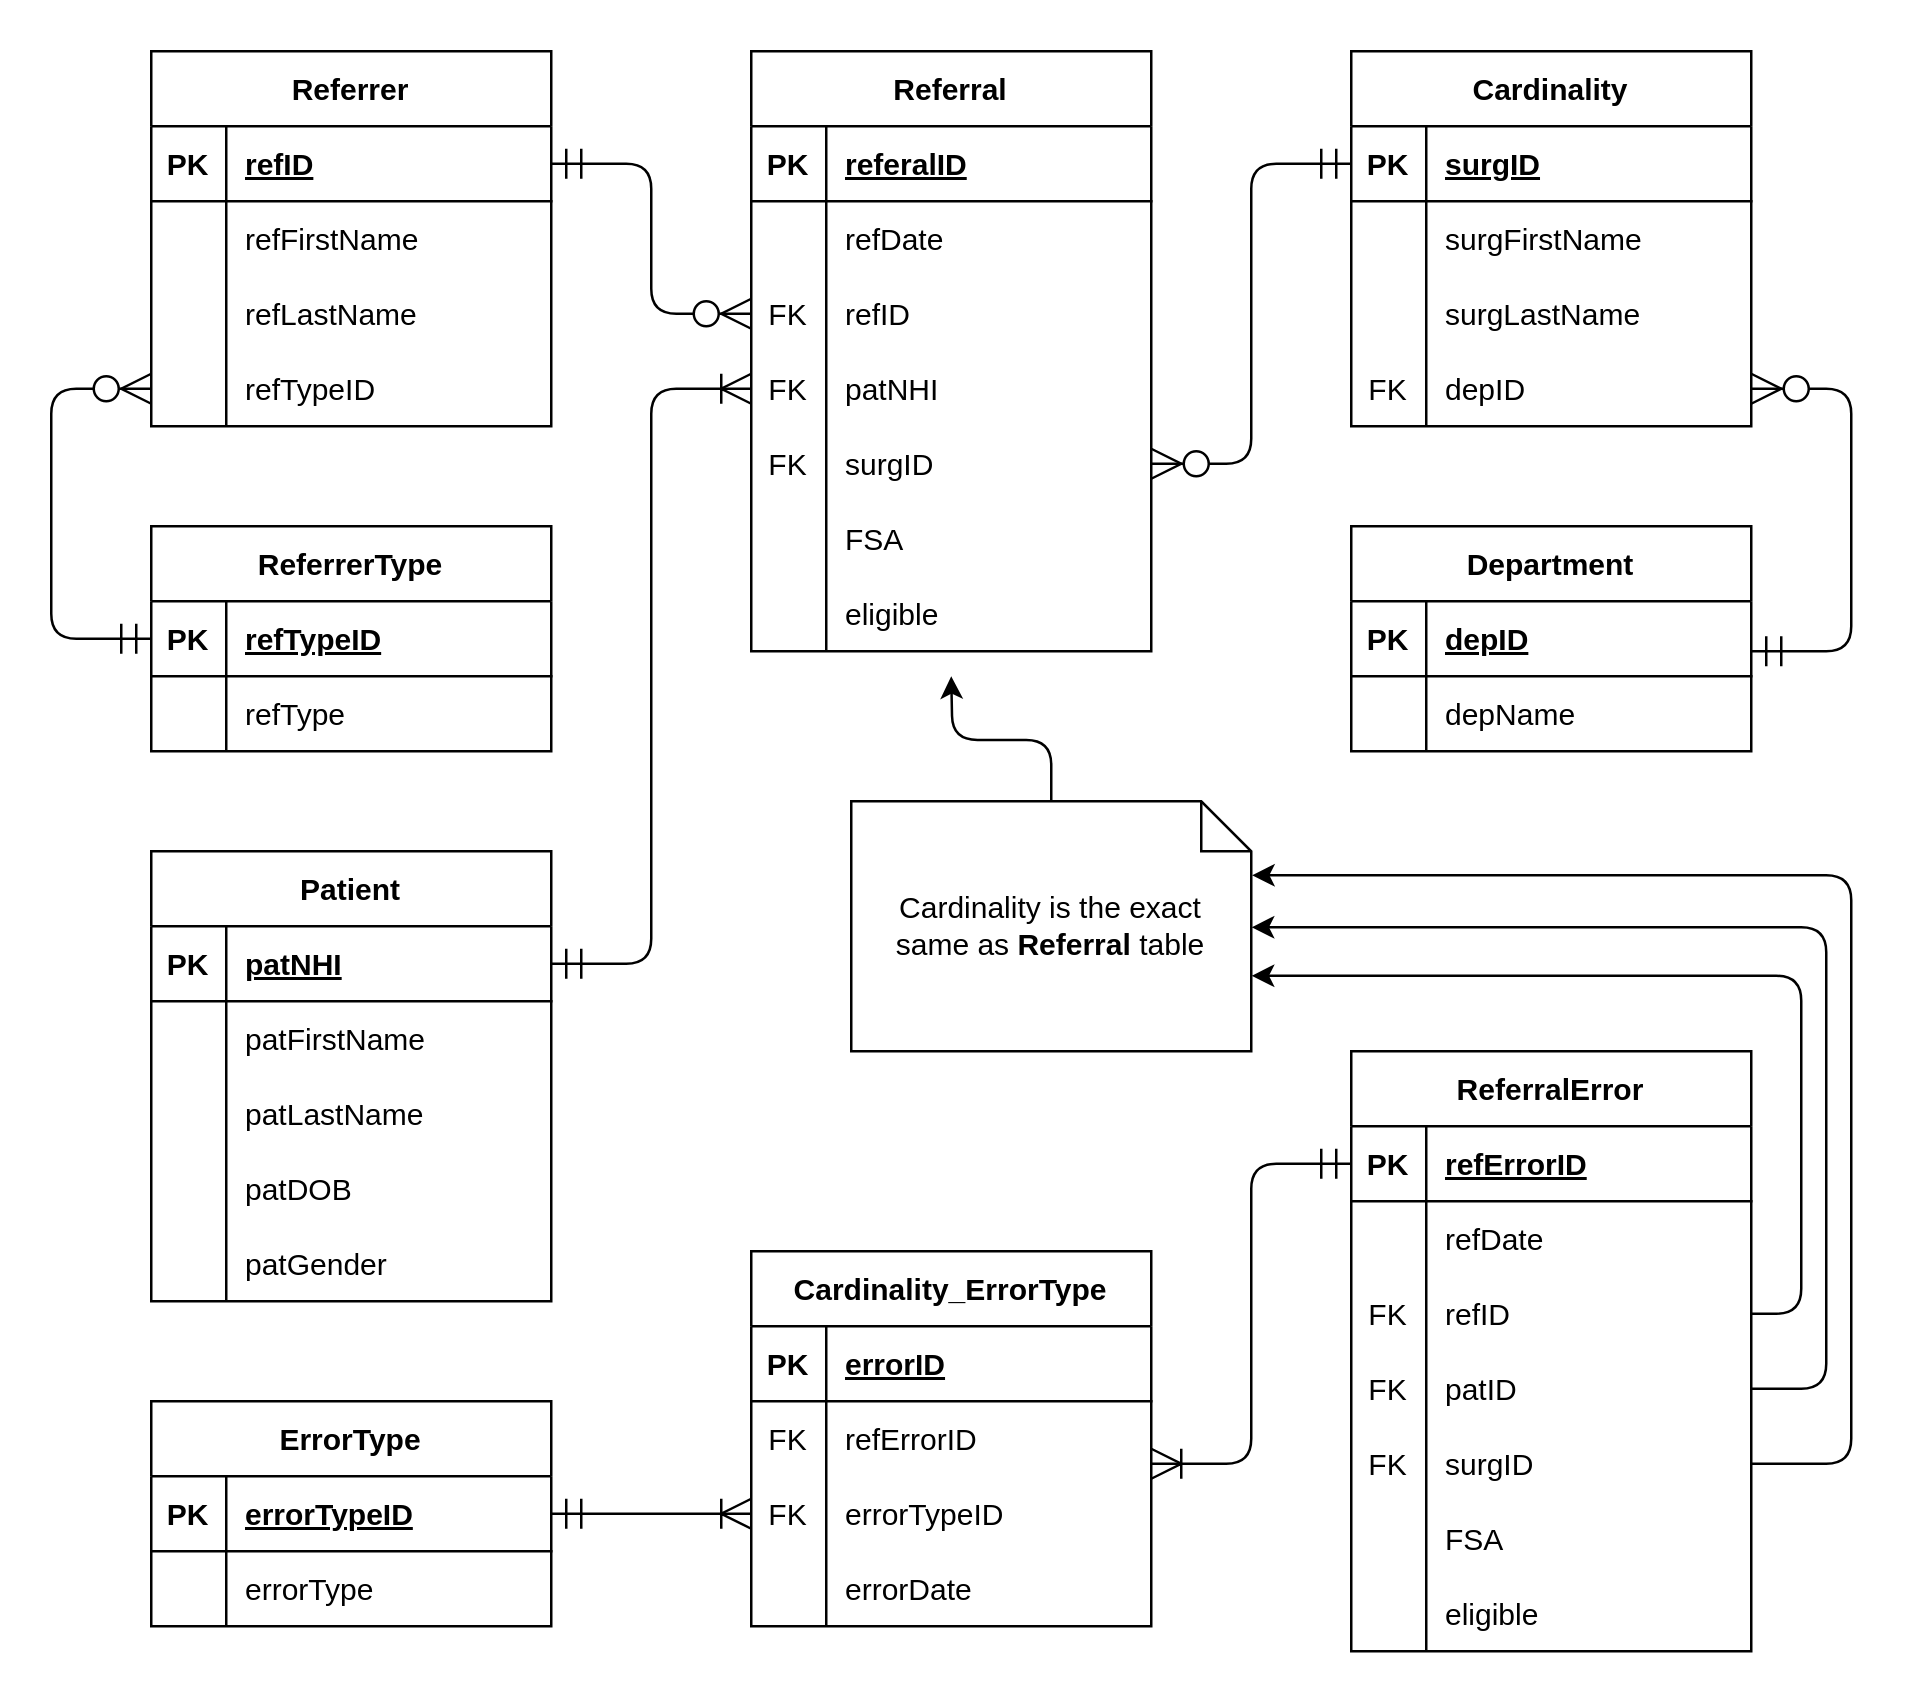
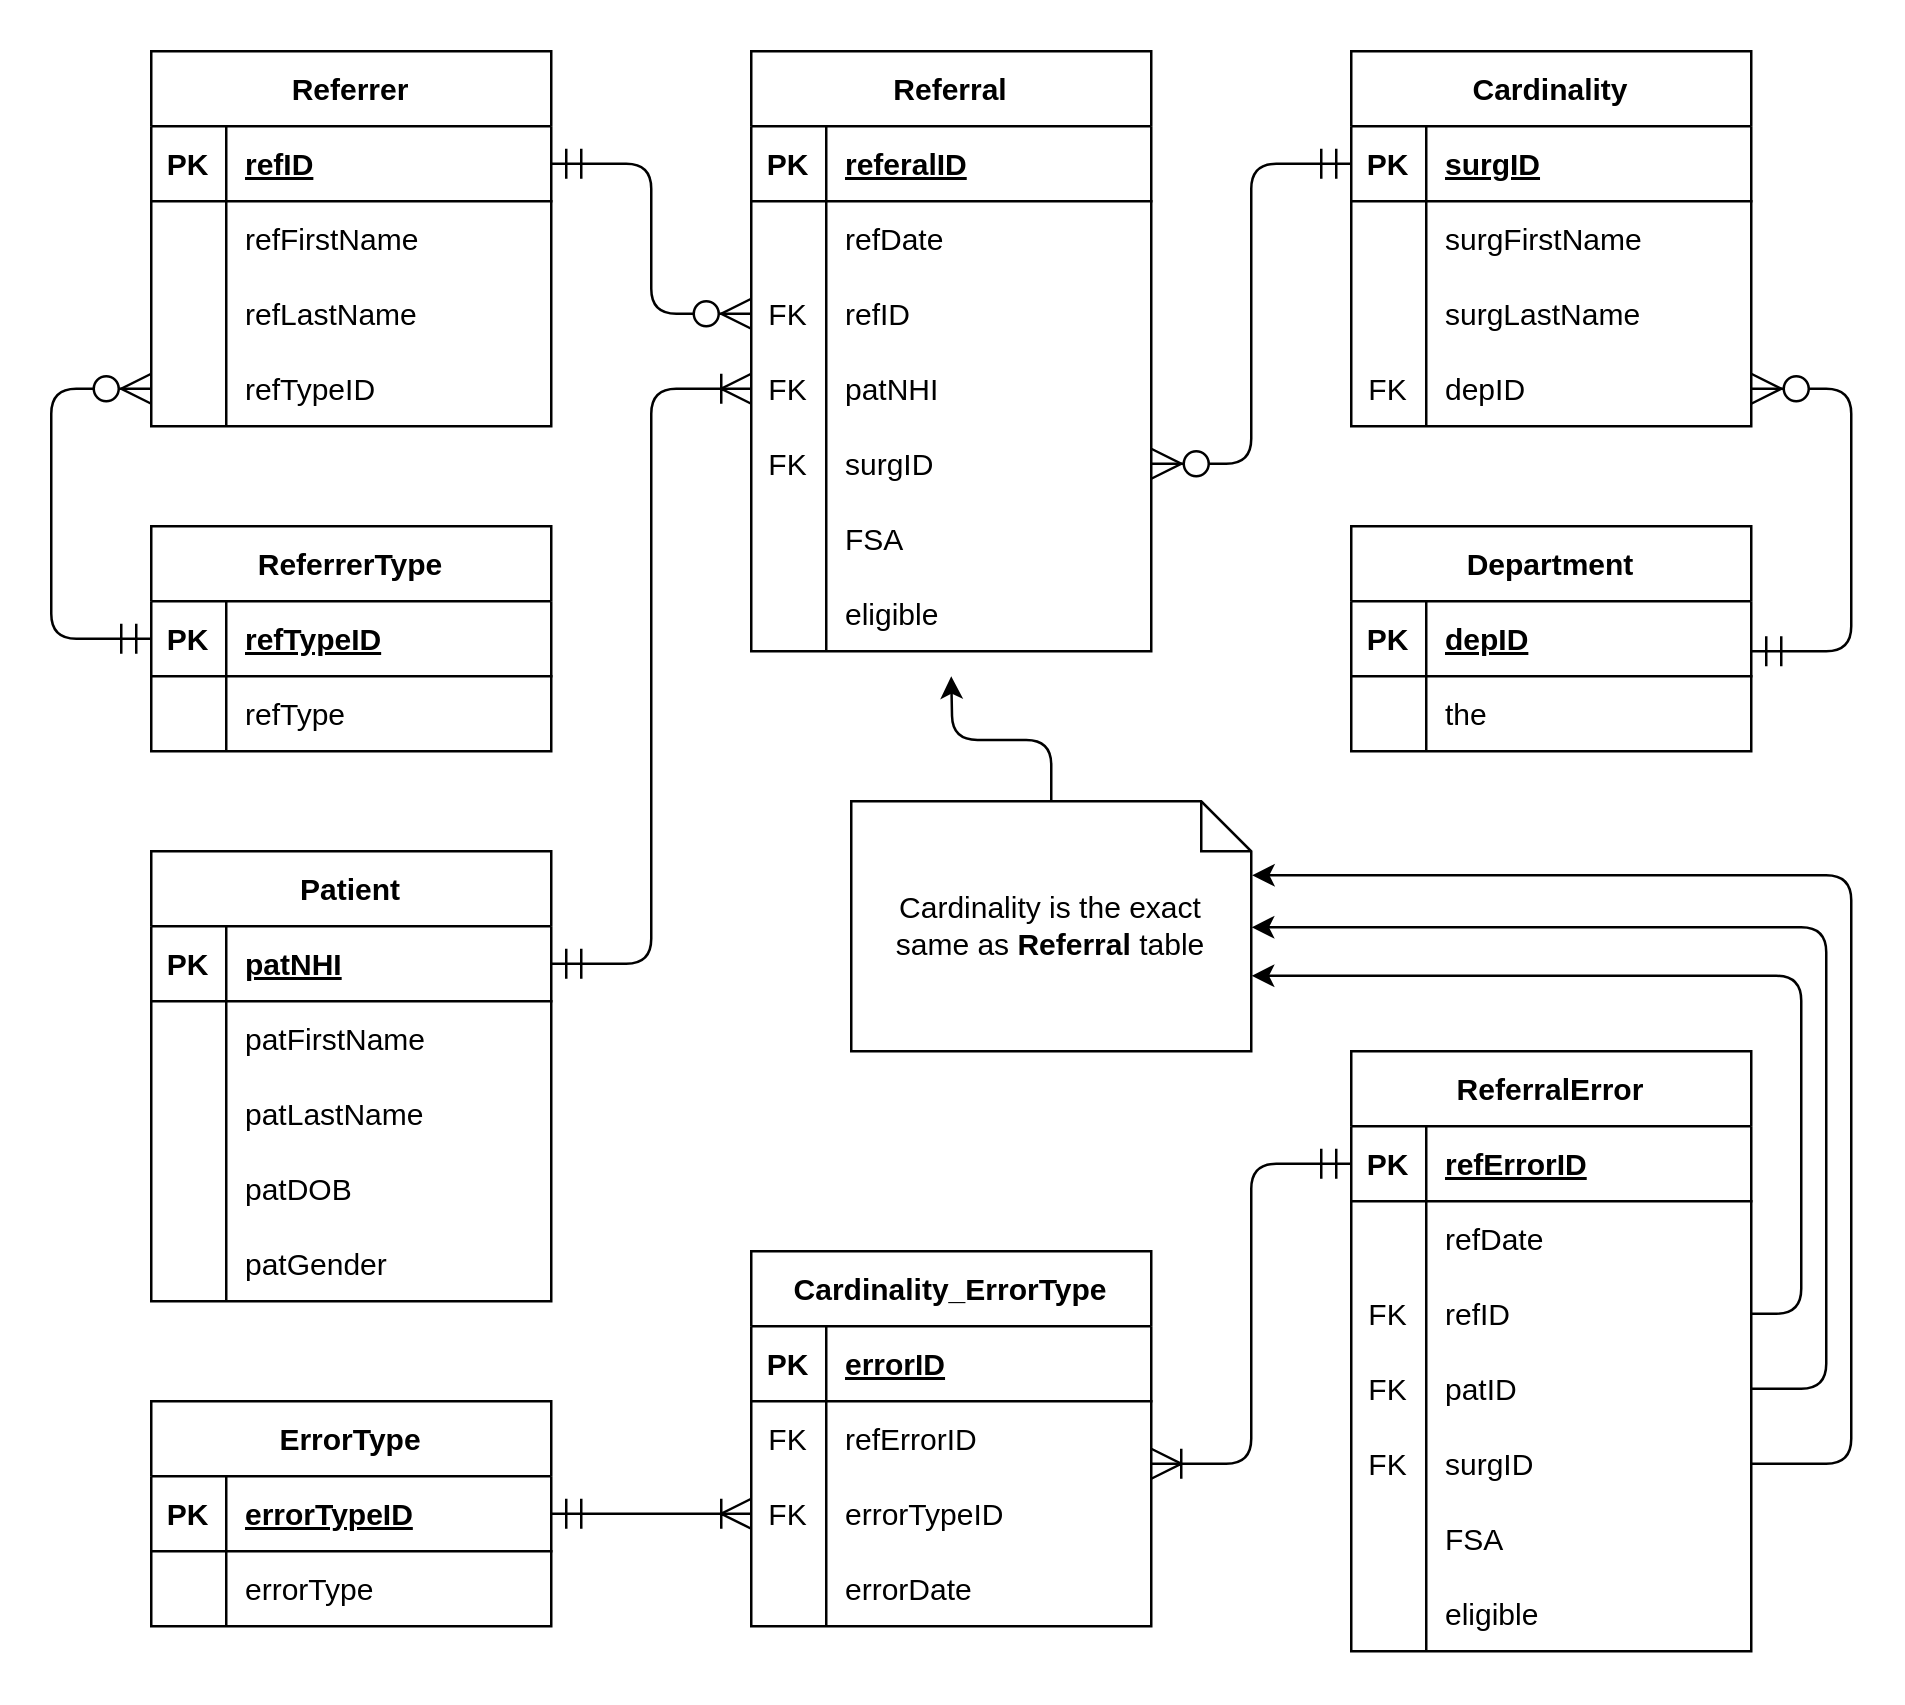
(1504, 715) -> (1470, 715)
